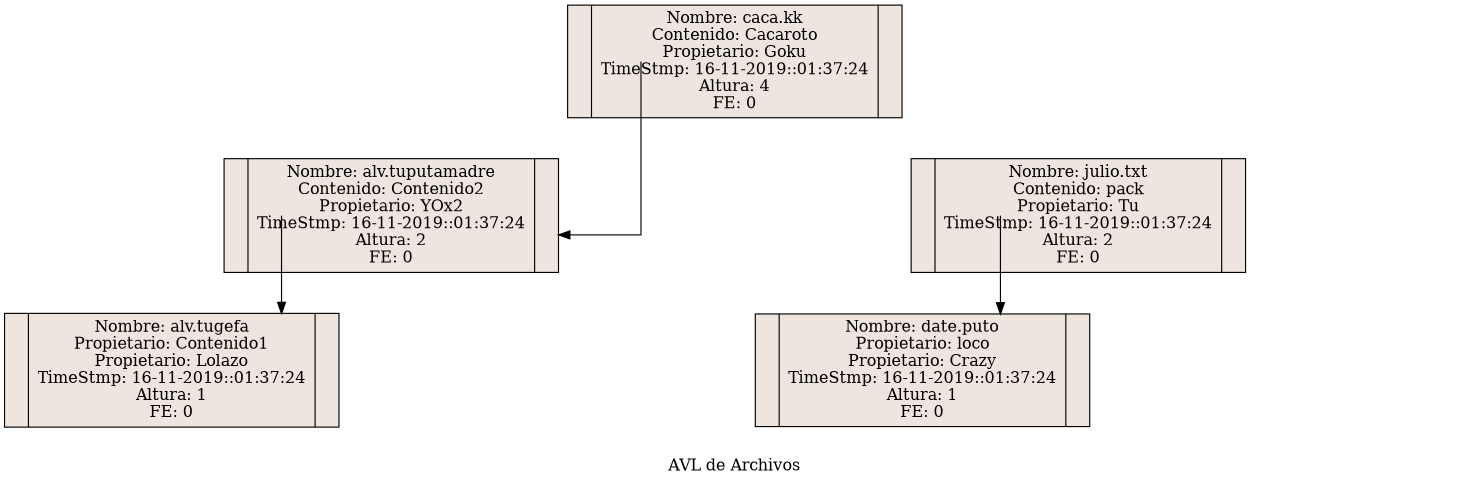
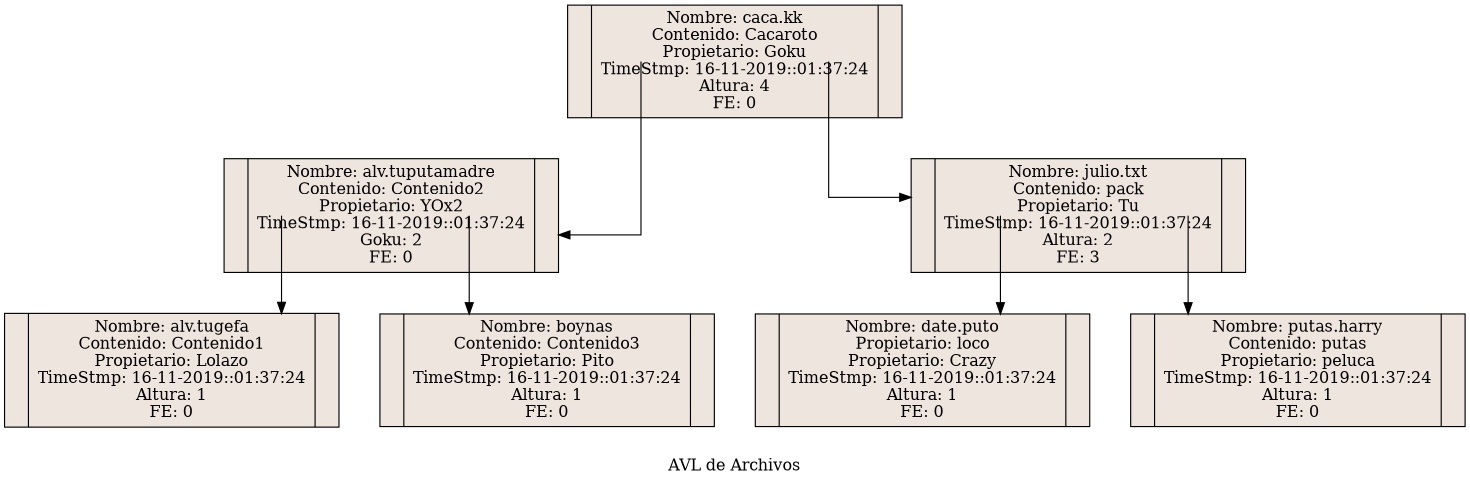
none -> (829, 165)
(391, 241) -> (391, 241)
(1078, 258) -> (1078, 258)
(172, 344) -> (172, 344)
none -> (547, 370)
none -> (1298, 370)
